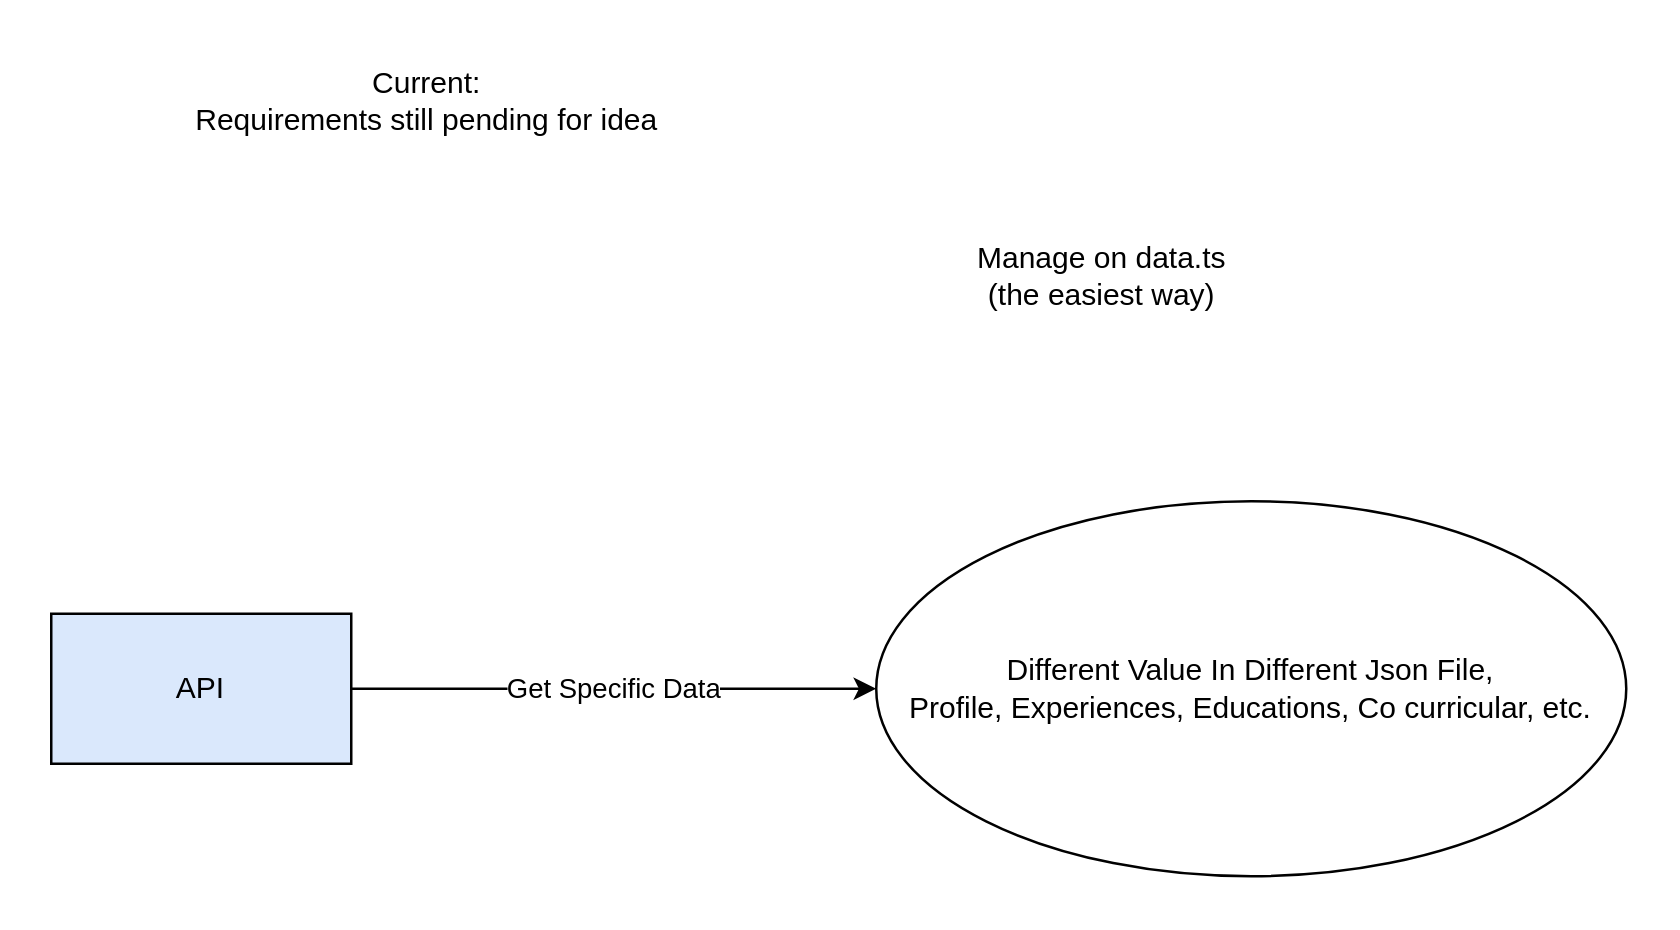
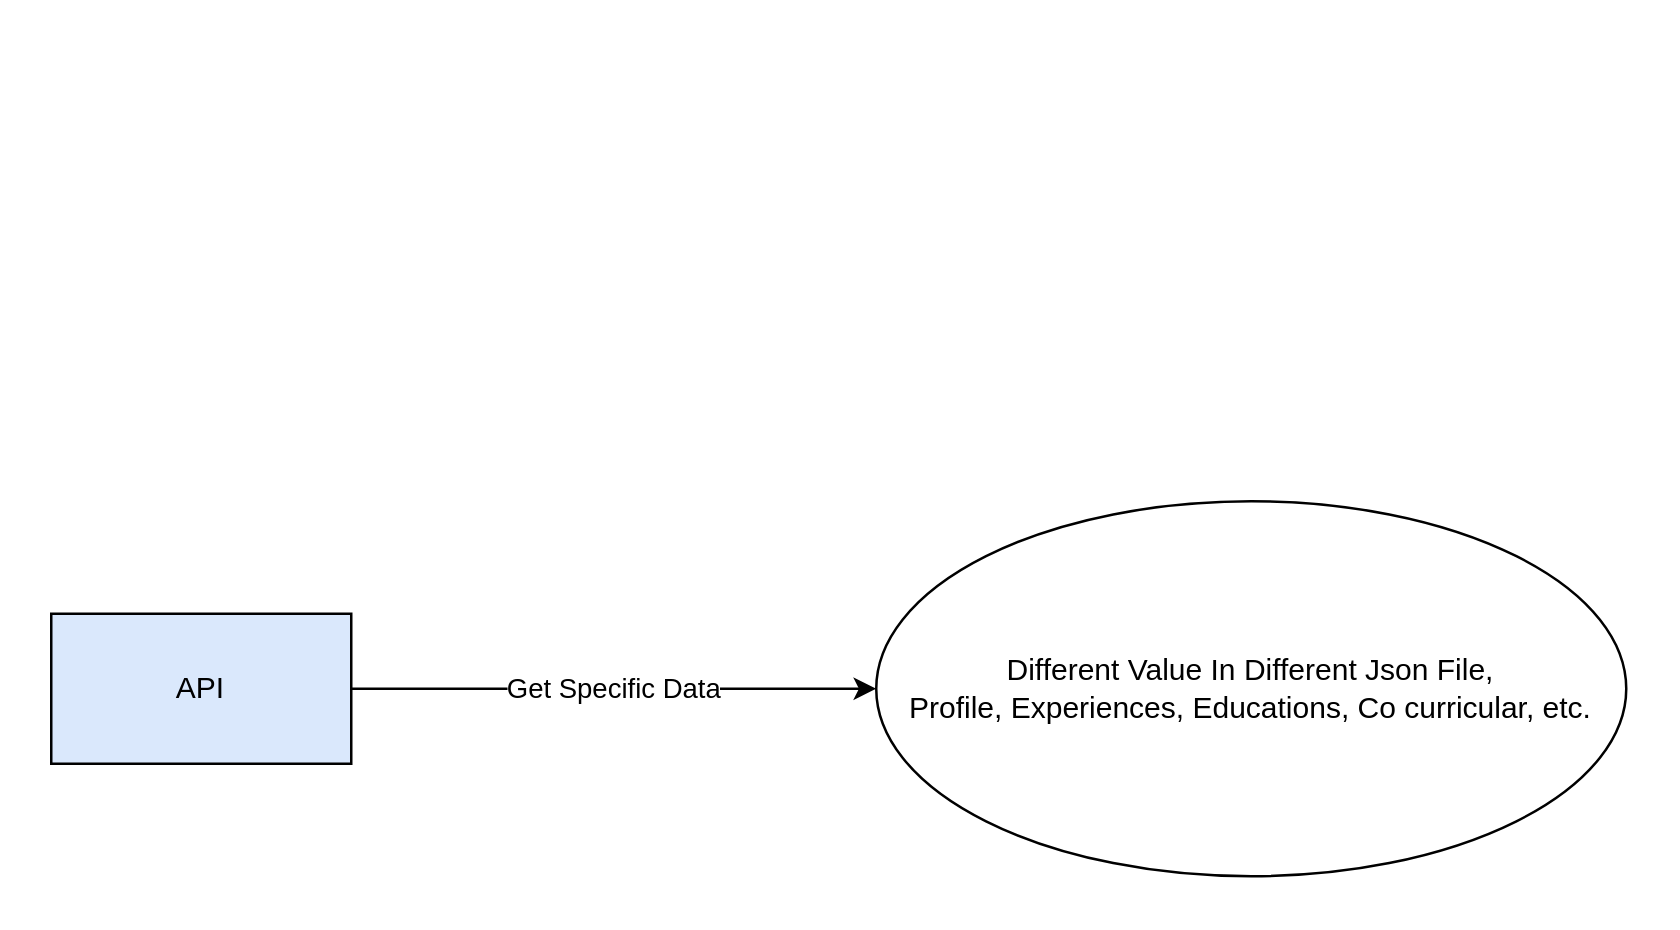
(426, 101) -> none
(1101, 276) -> none
